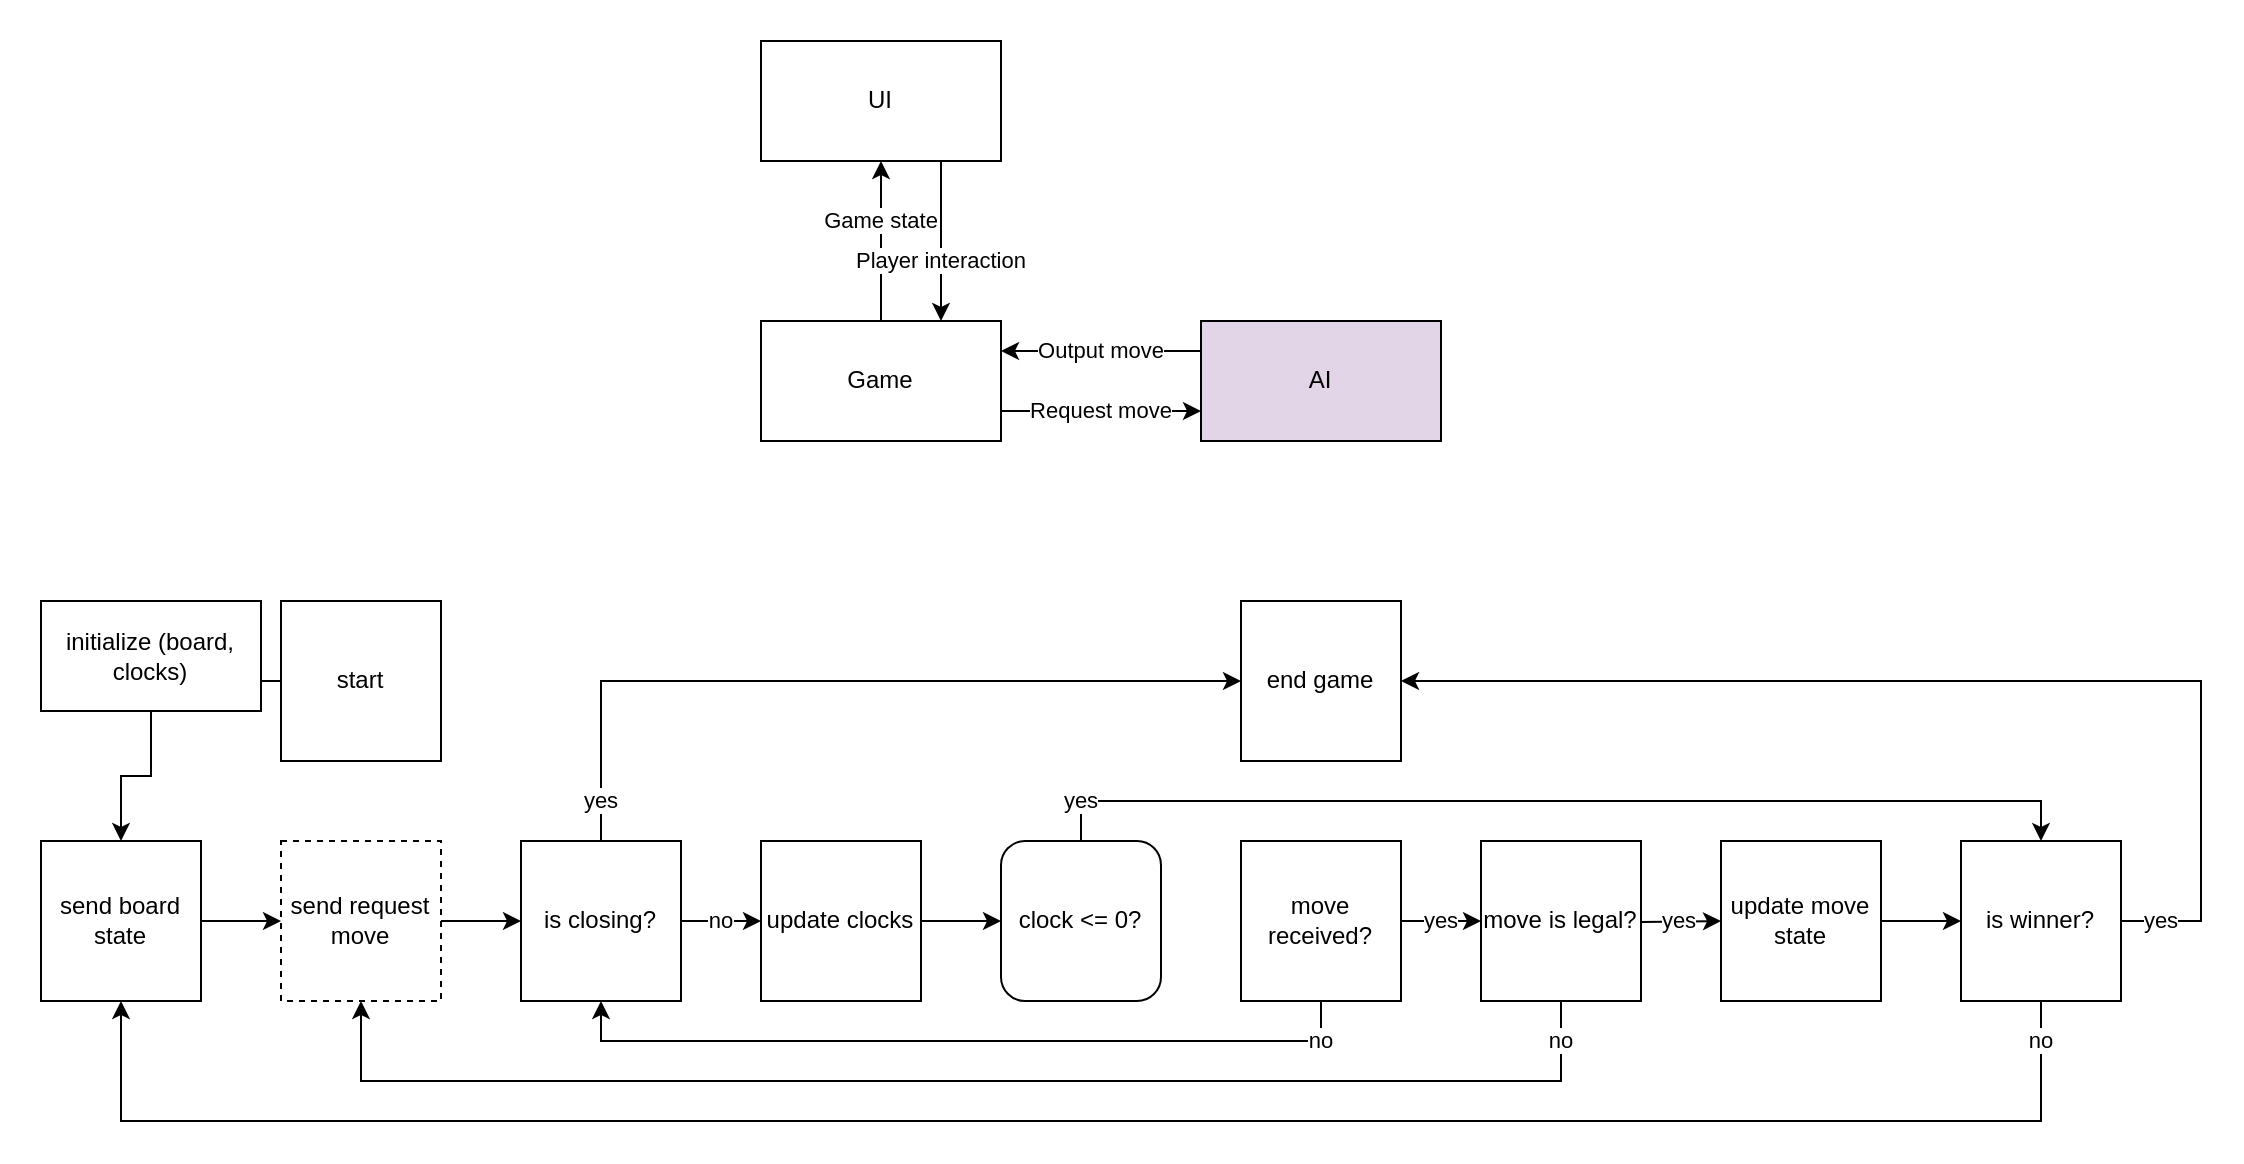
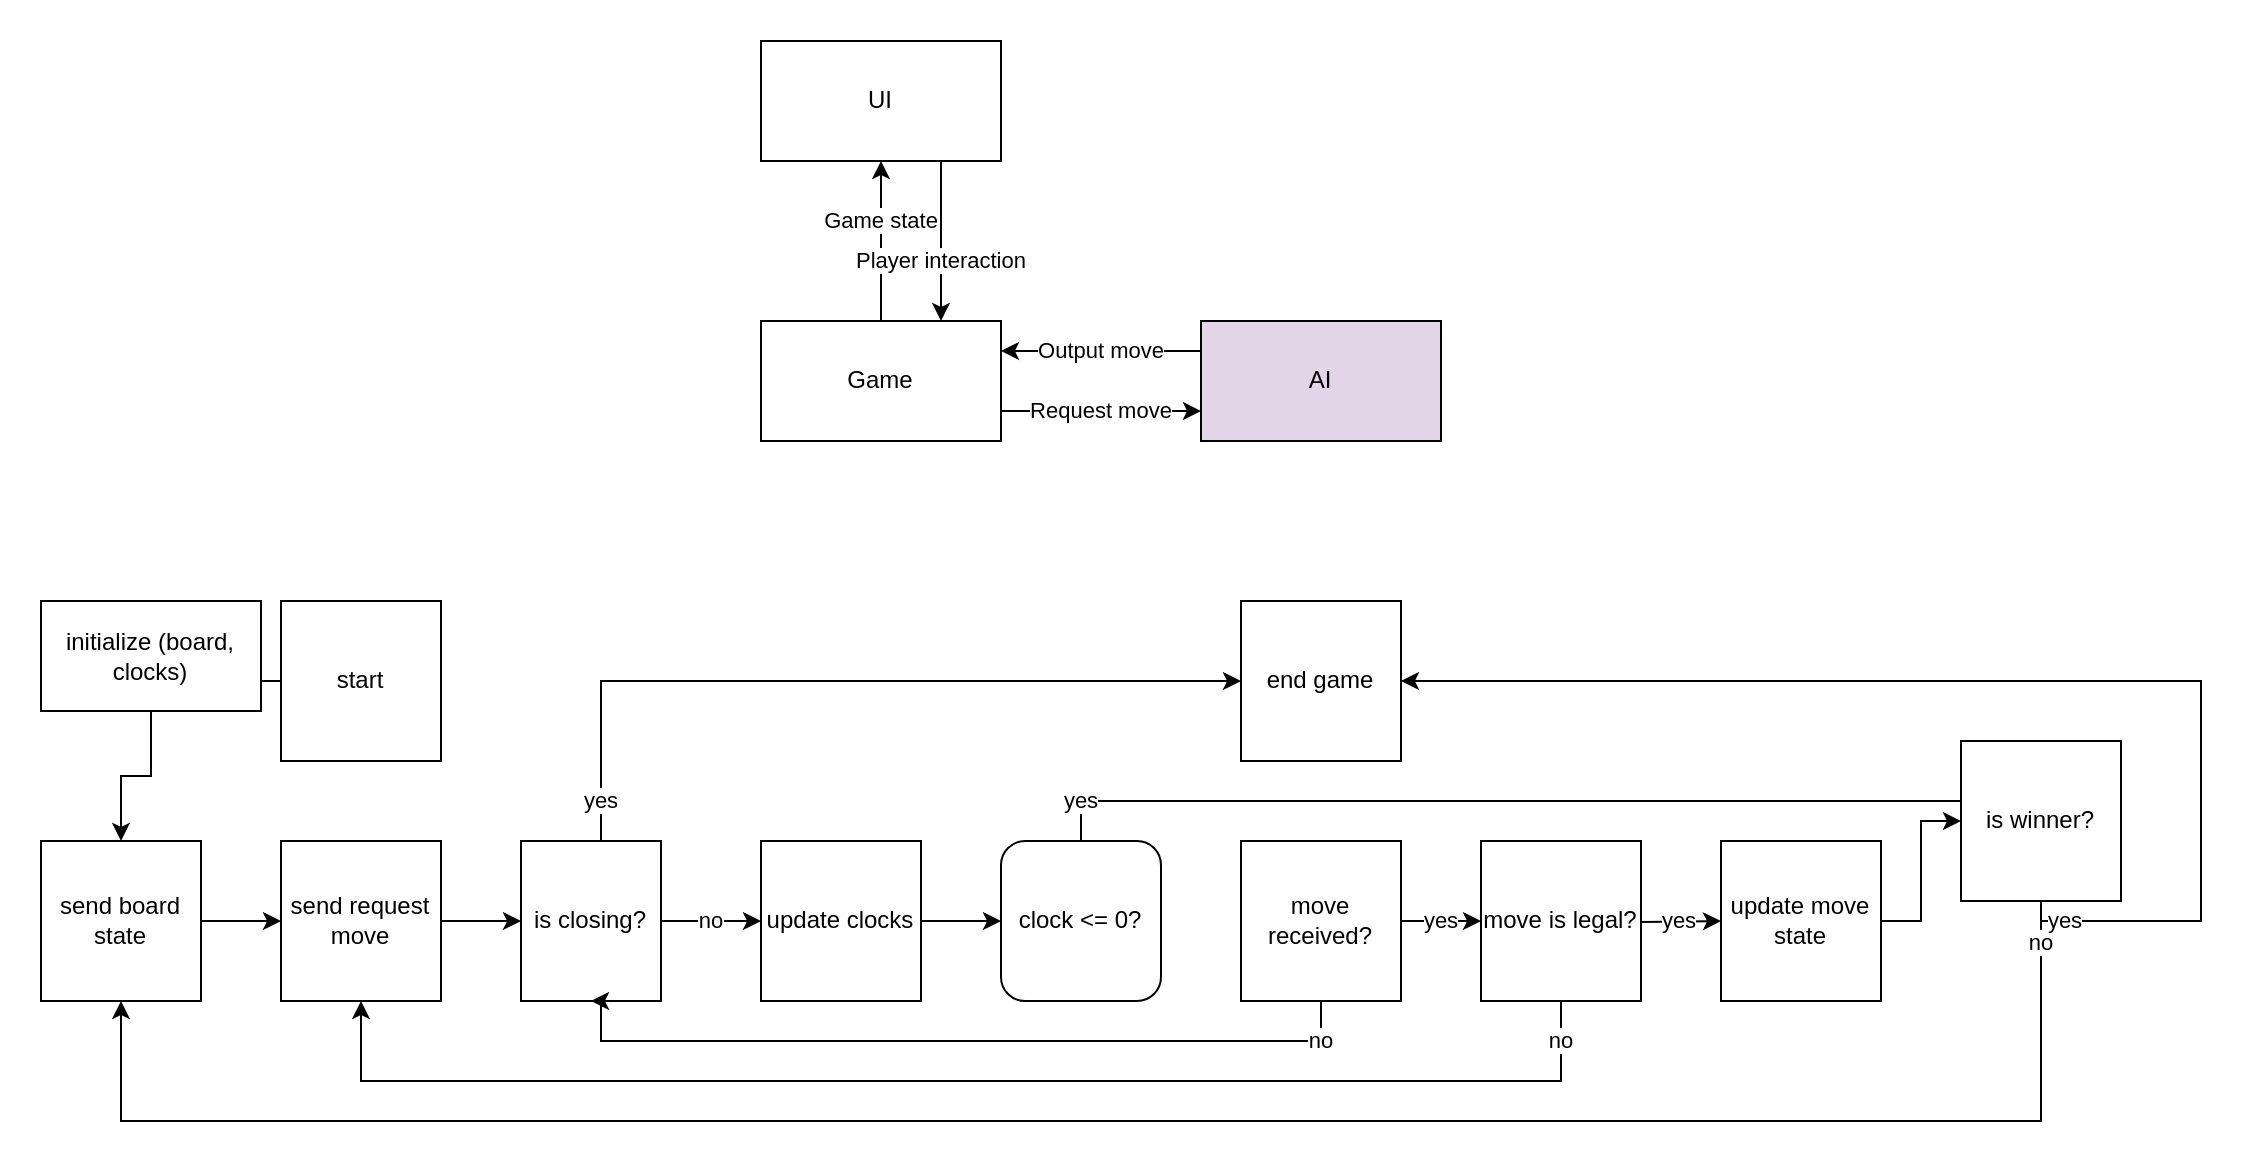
(361, 921) -> (361, 921)
(601, 921) -> (591, 921)
(2041, 921) -> (2041, 821)
